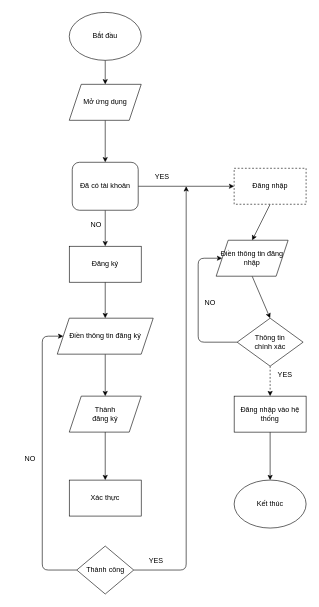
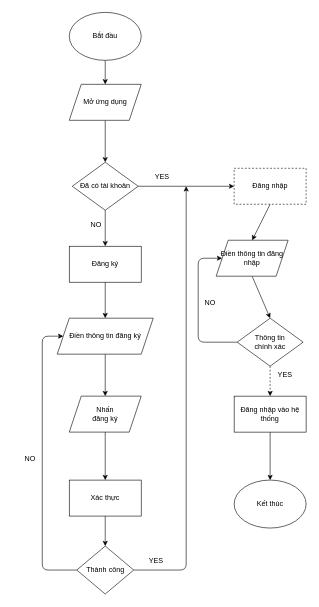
(105, 186) -> (105, 186)
(105, 414) -> (105, 414)
none -> (105, 540)
